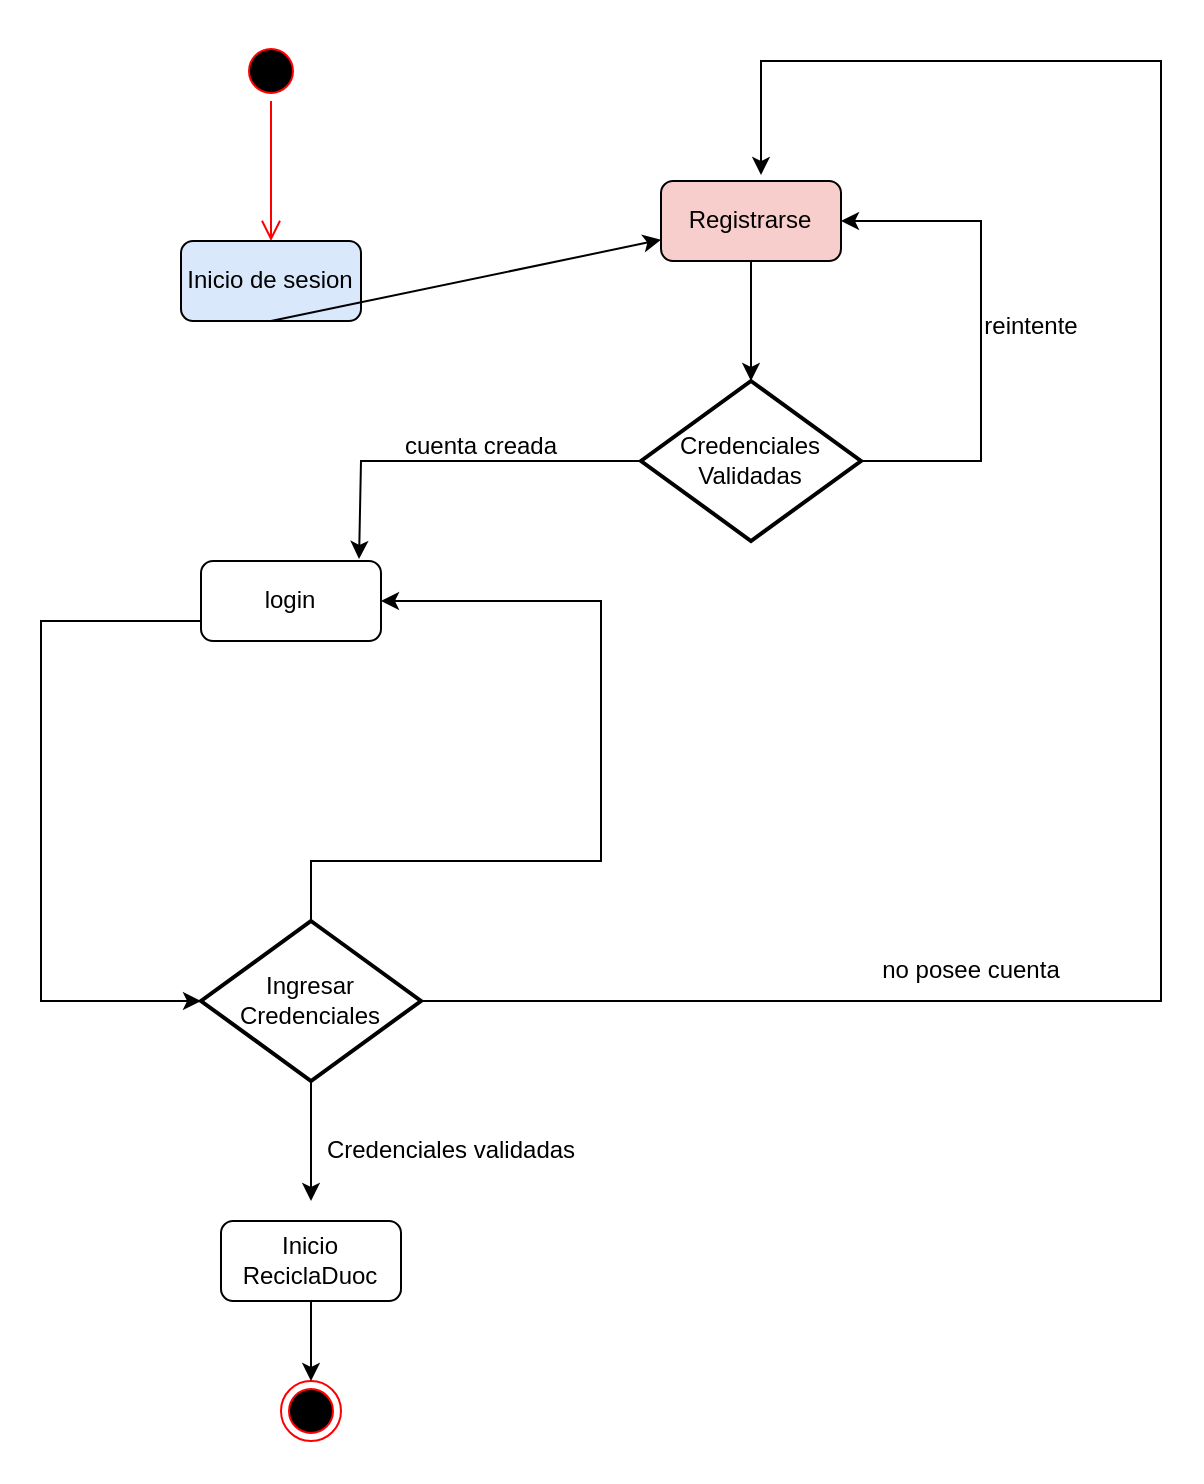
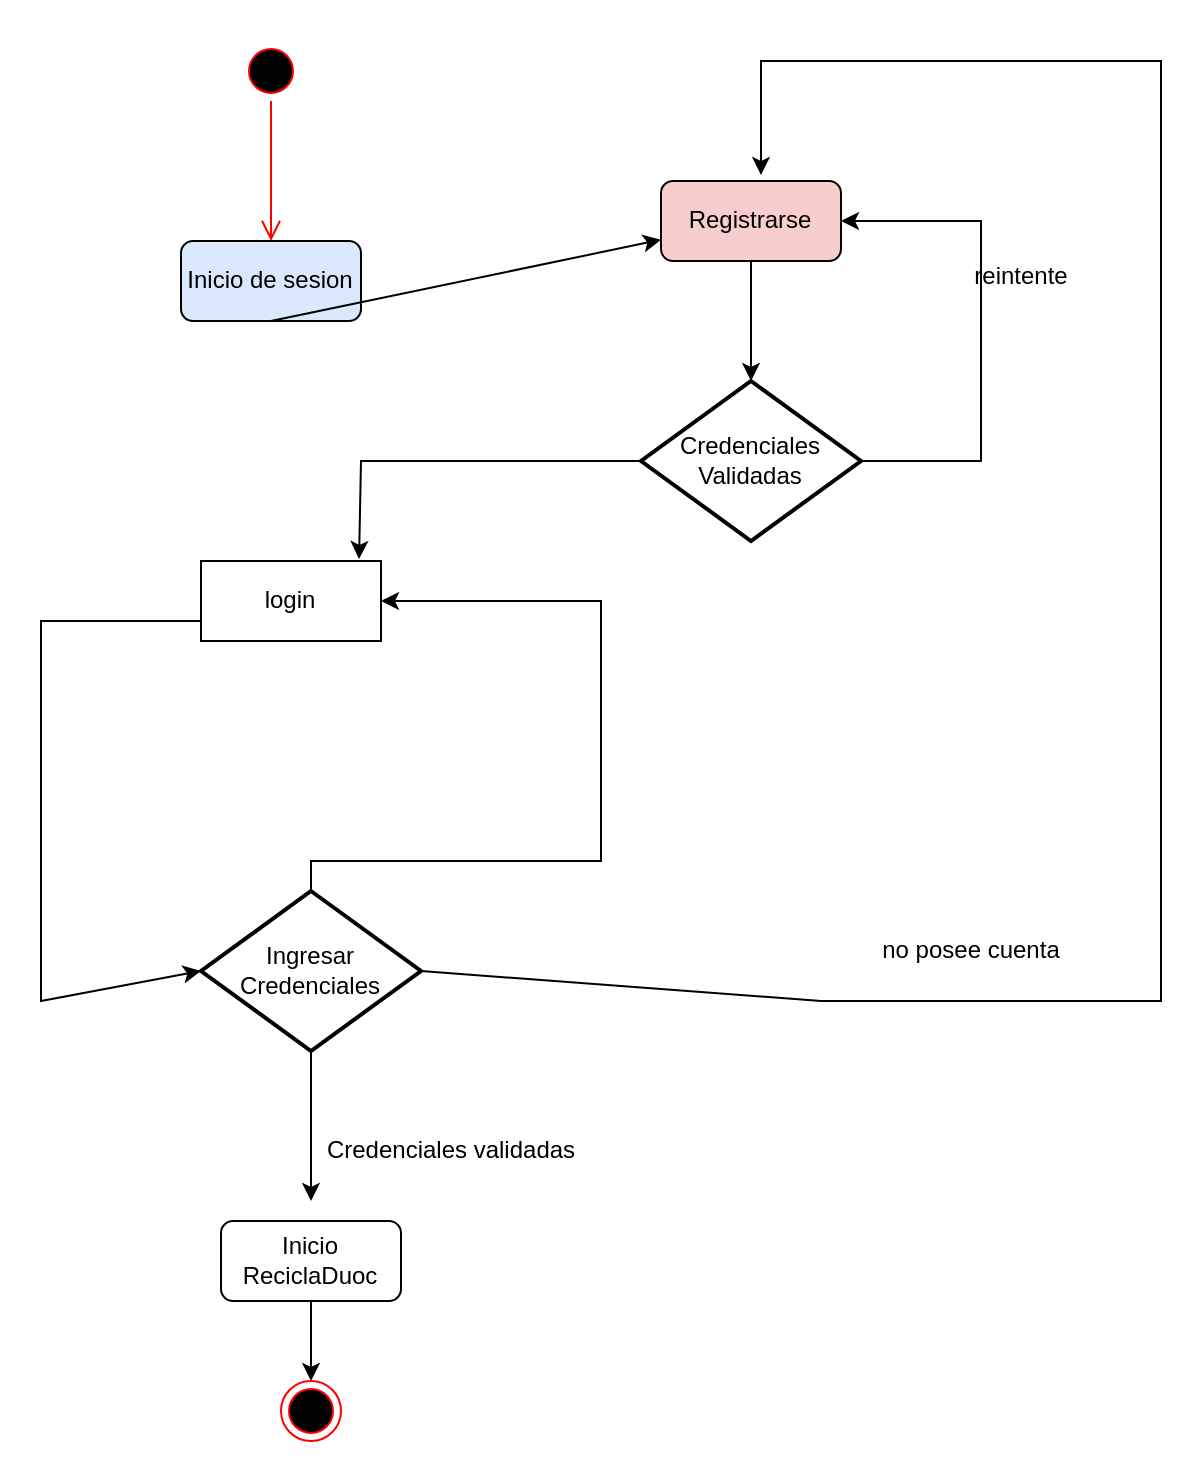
(1031, 327) -> (1021, 277)
(481, 447) -> none
(291, 601) -> (291, 601)
(971, 971) -> (971, 951)
(311, 1001) -> (311, 971)
